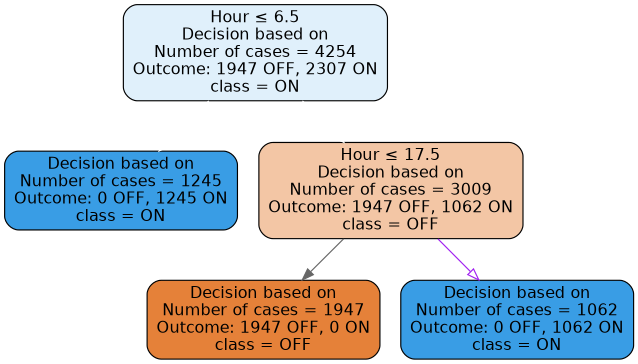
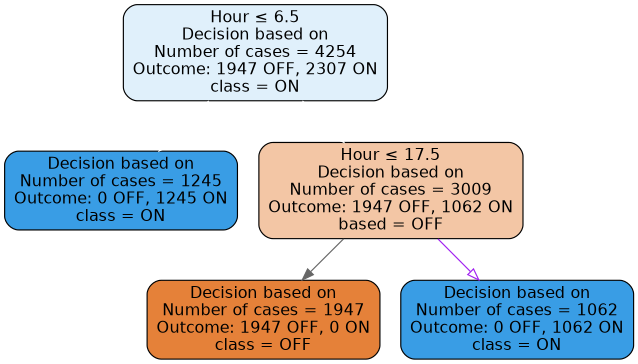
(391, 225) -> (391, 225)
